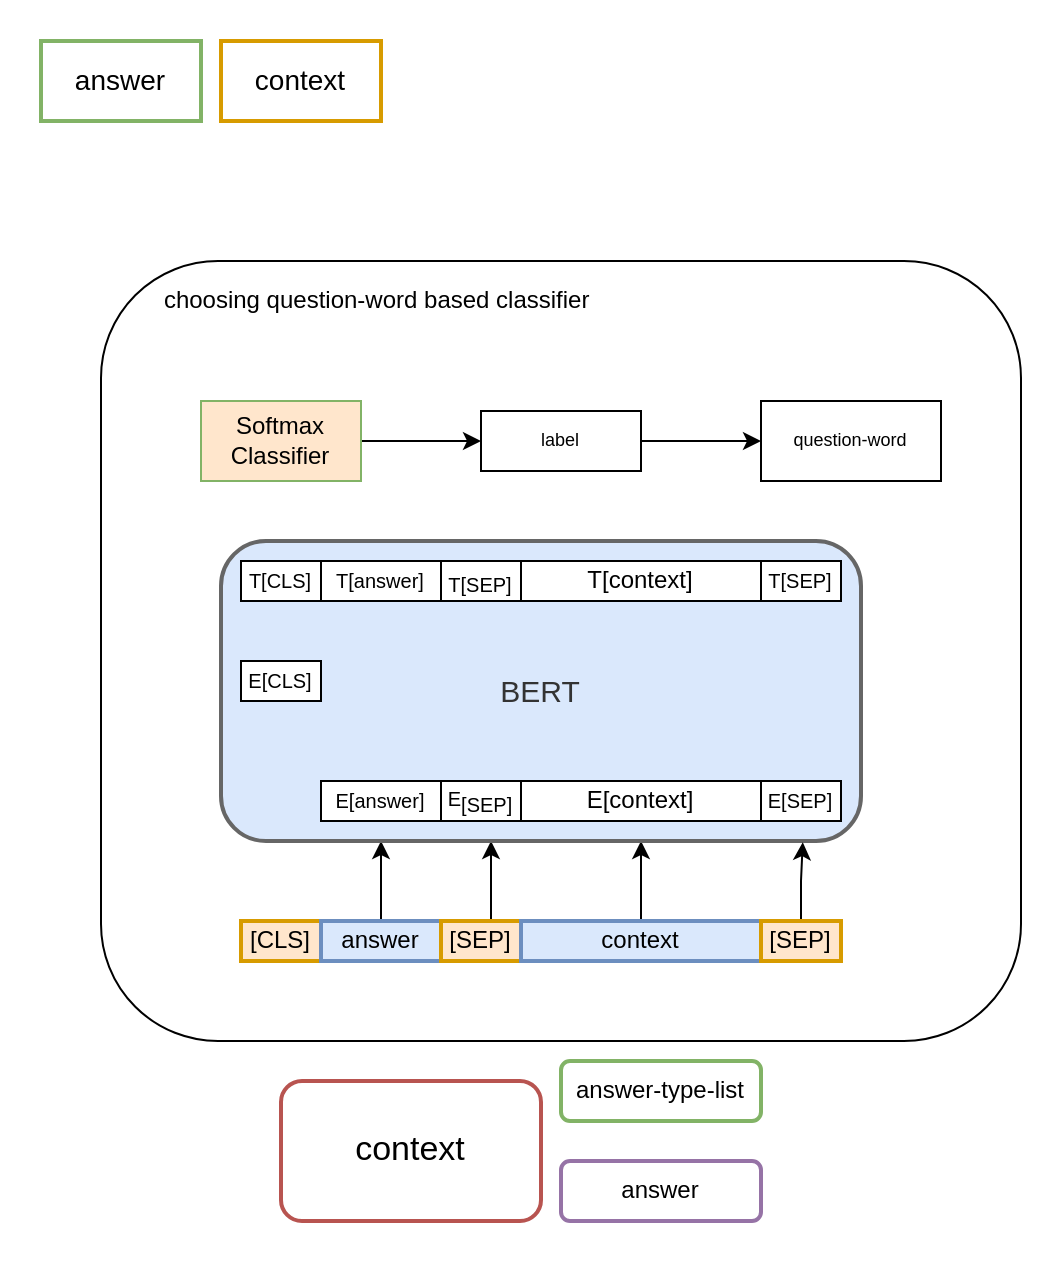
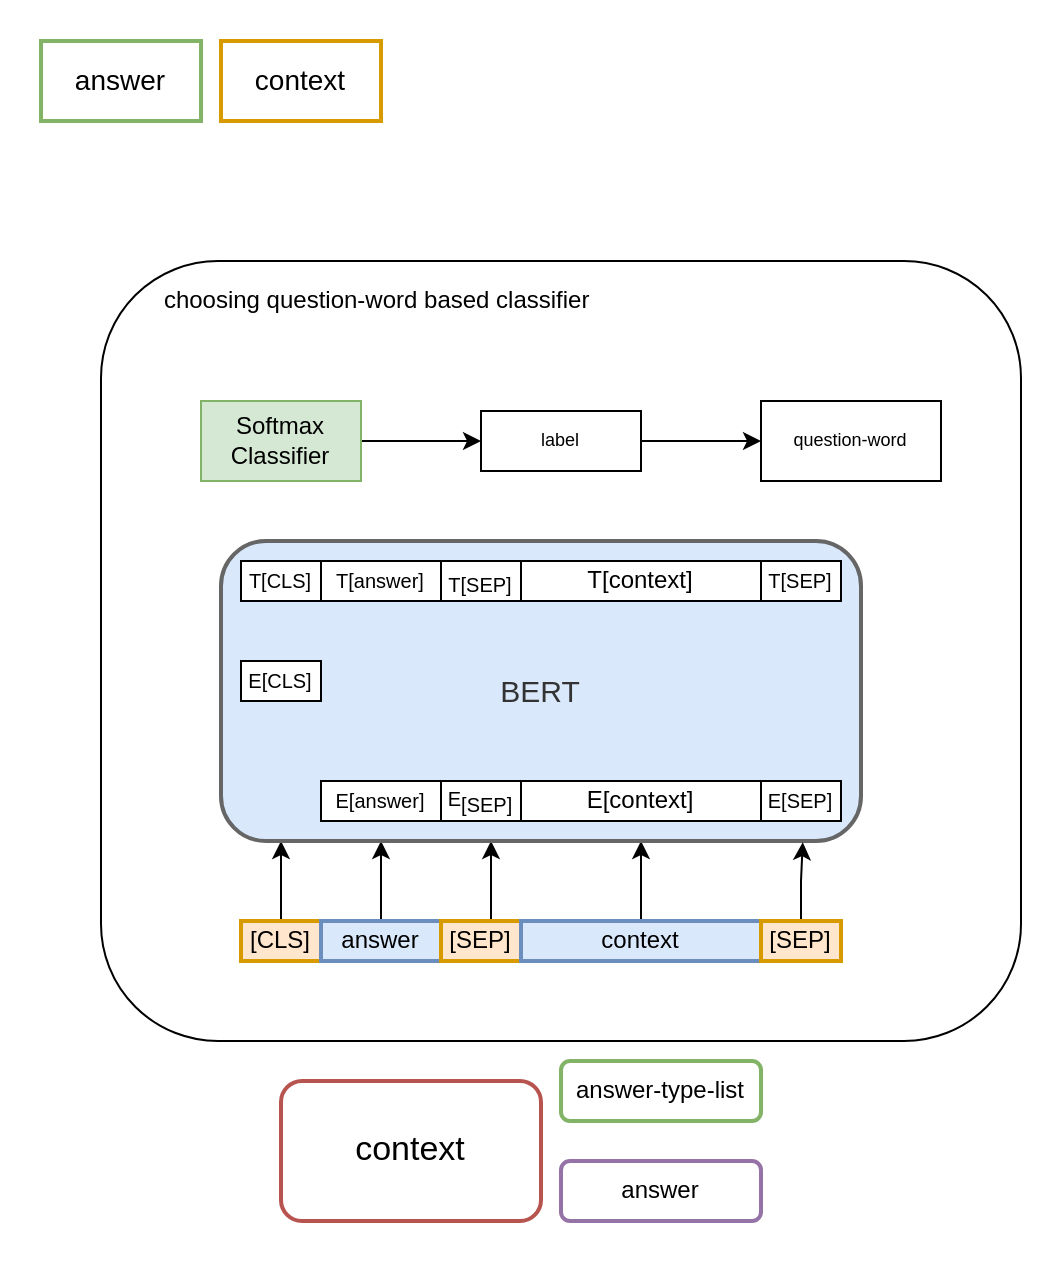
(281, 441) -> (281, 441)
none -> (281, 887)
